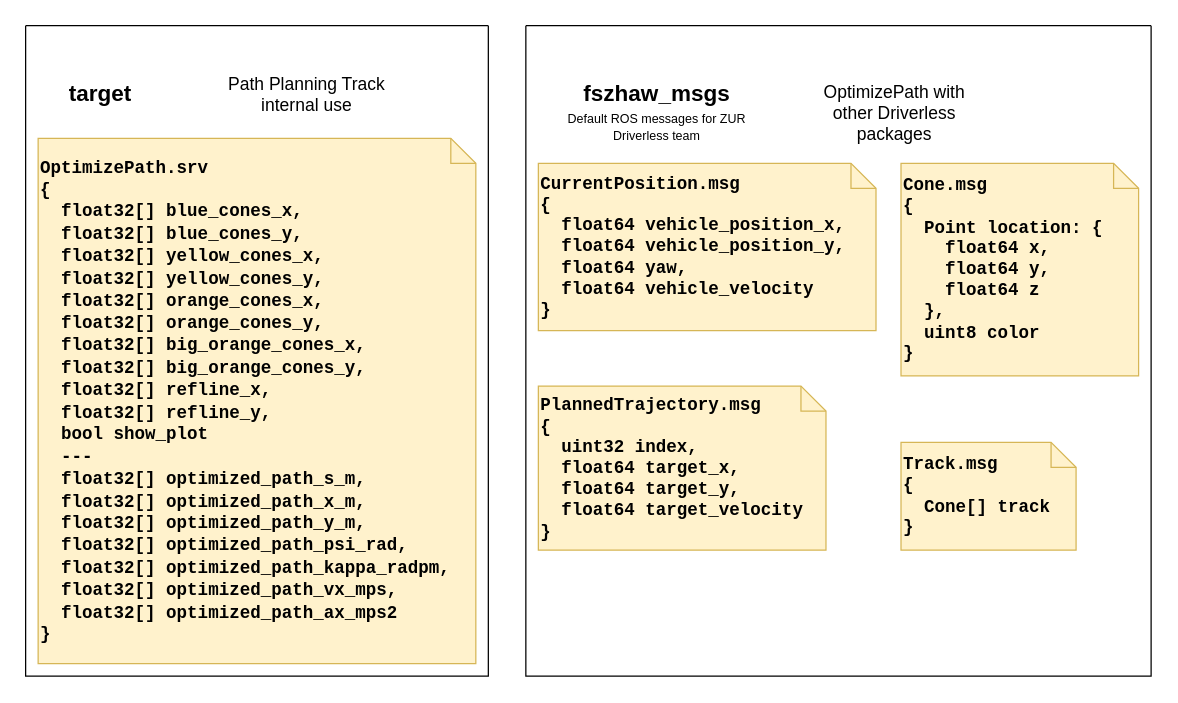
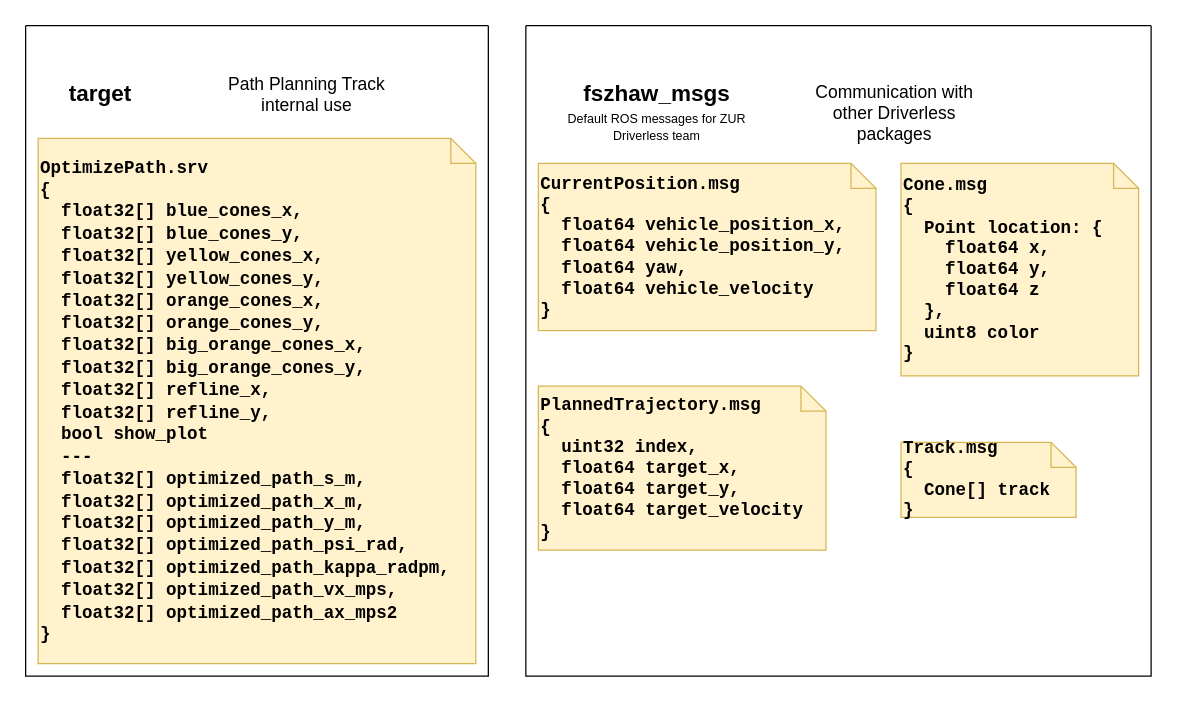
(894, 113) -> (894, 113)
(988, 496) -> (988, 480)
